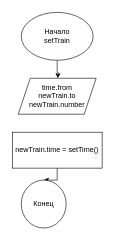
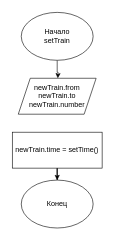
(57, 96) -> (57, 96)
(44, 204) -> (57, 204)
